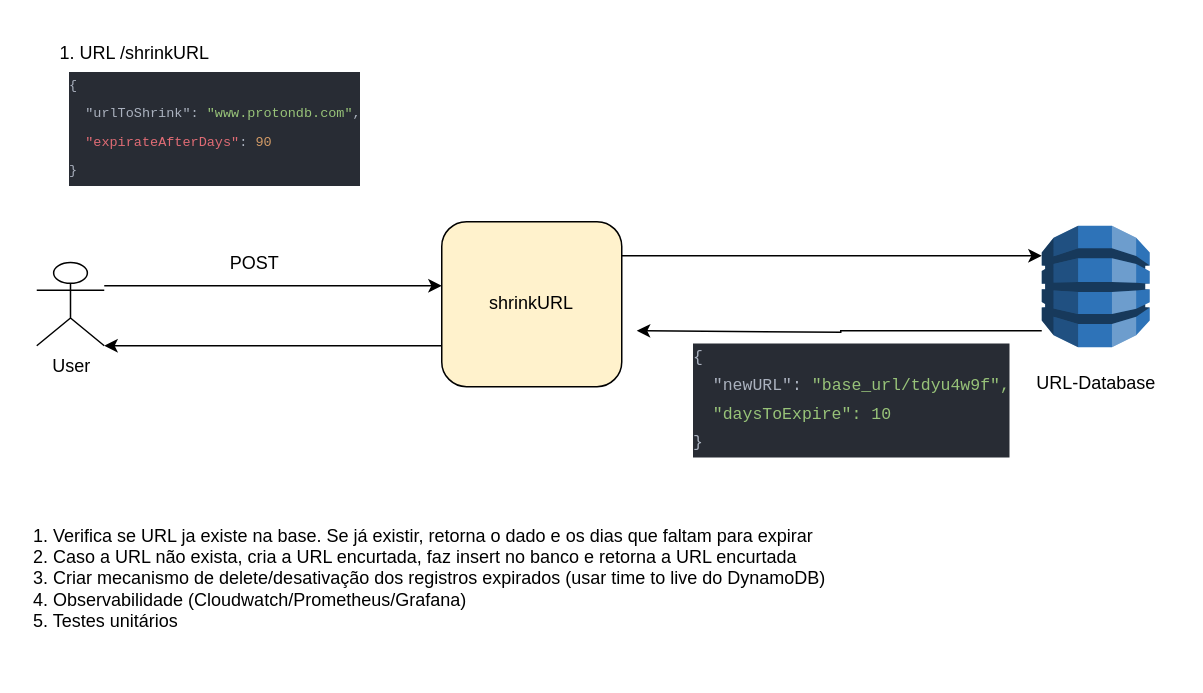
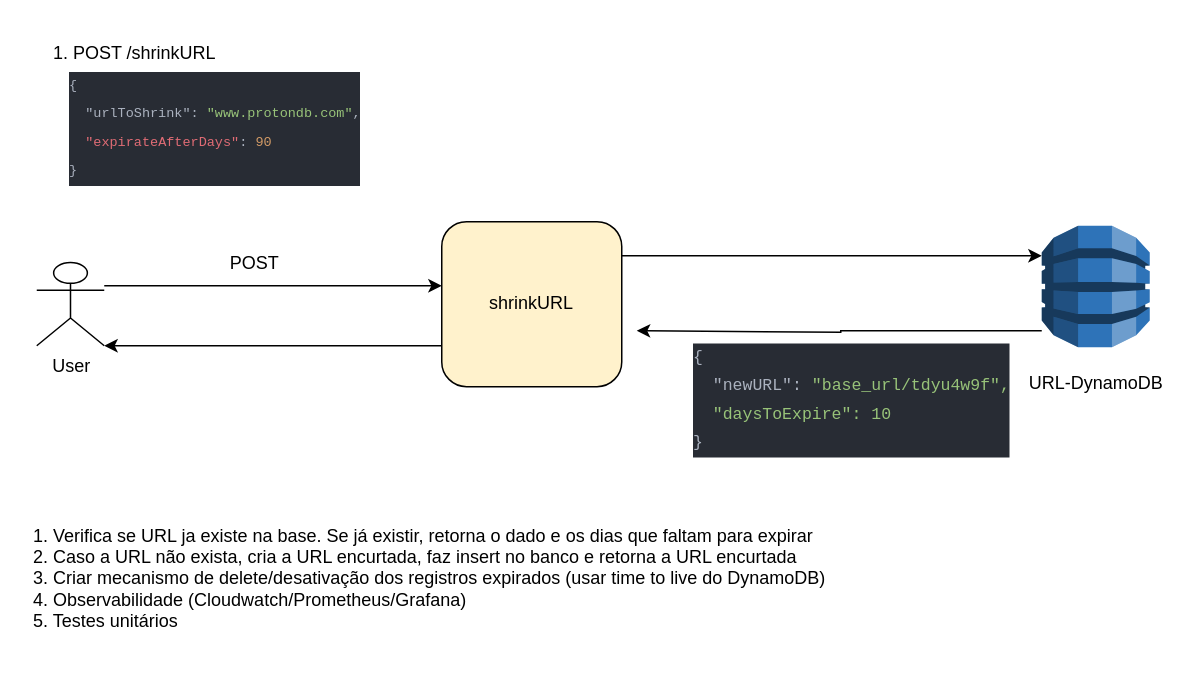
(135, 53) -> (135, 53)
(1097, 383) -> (1097, 383)
